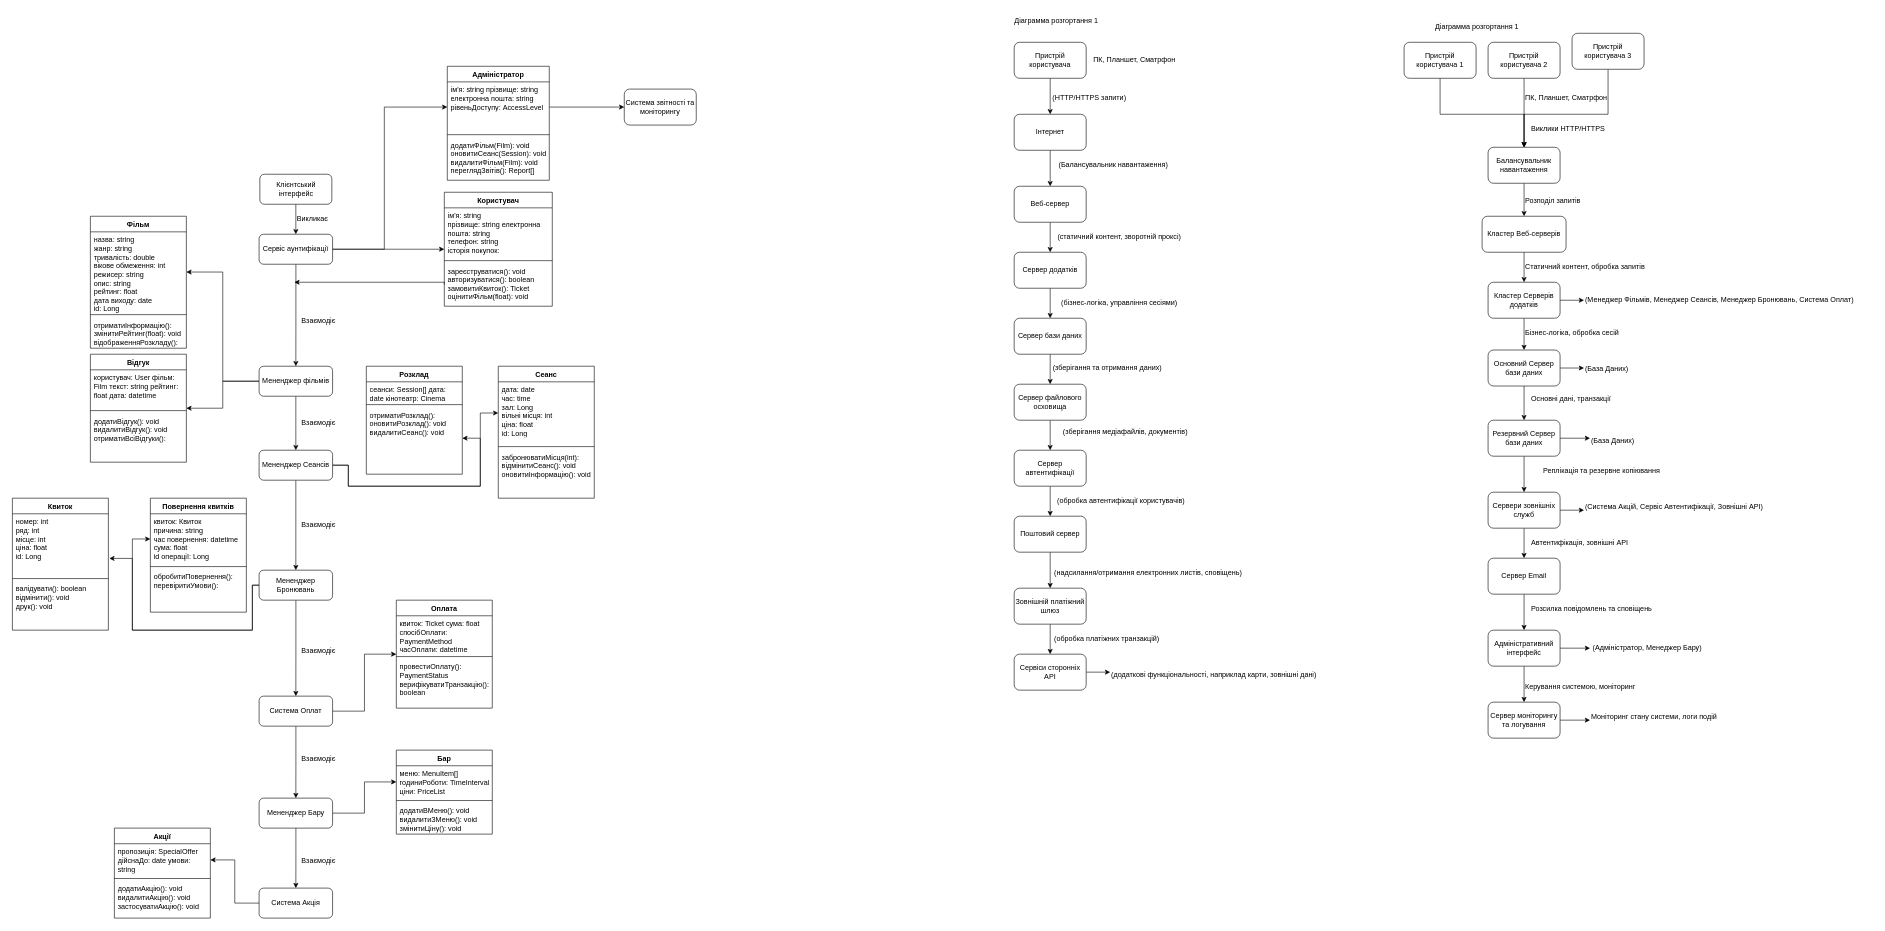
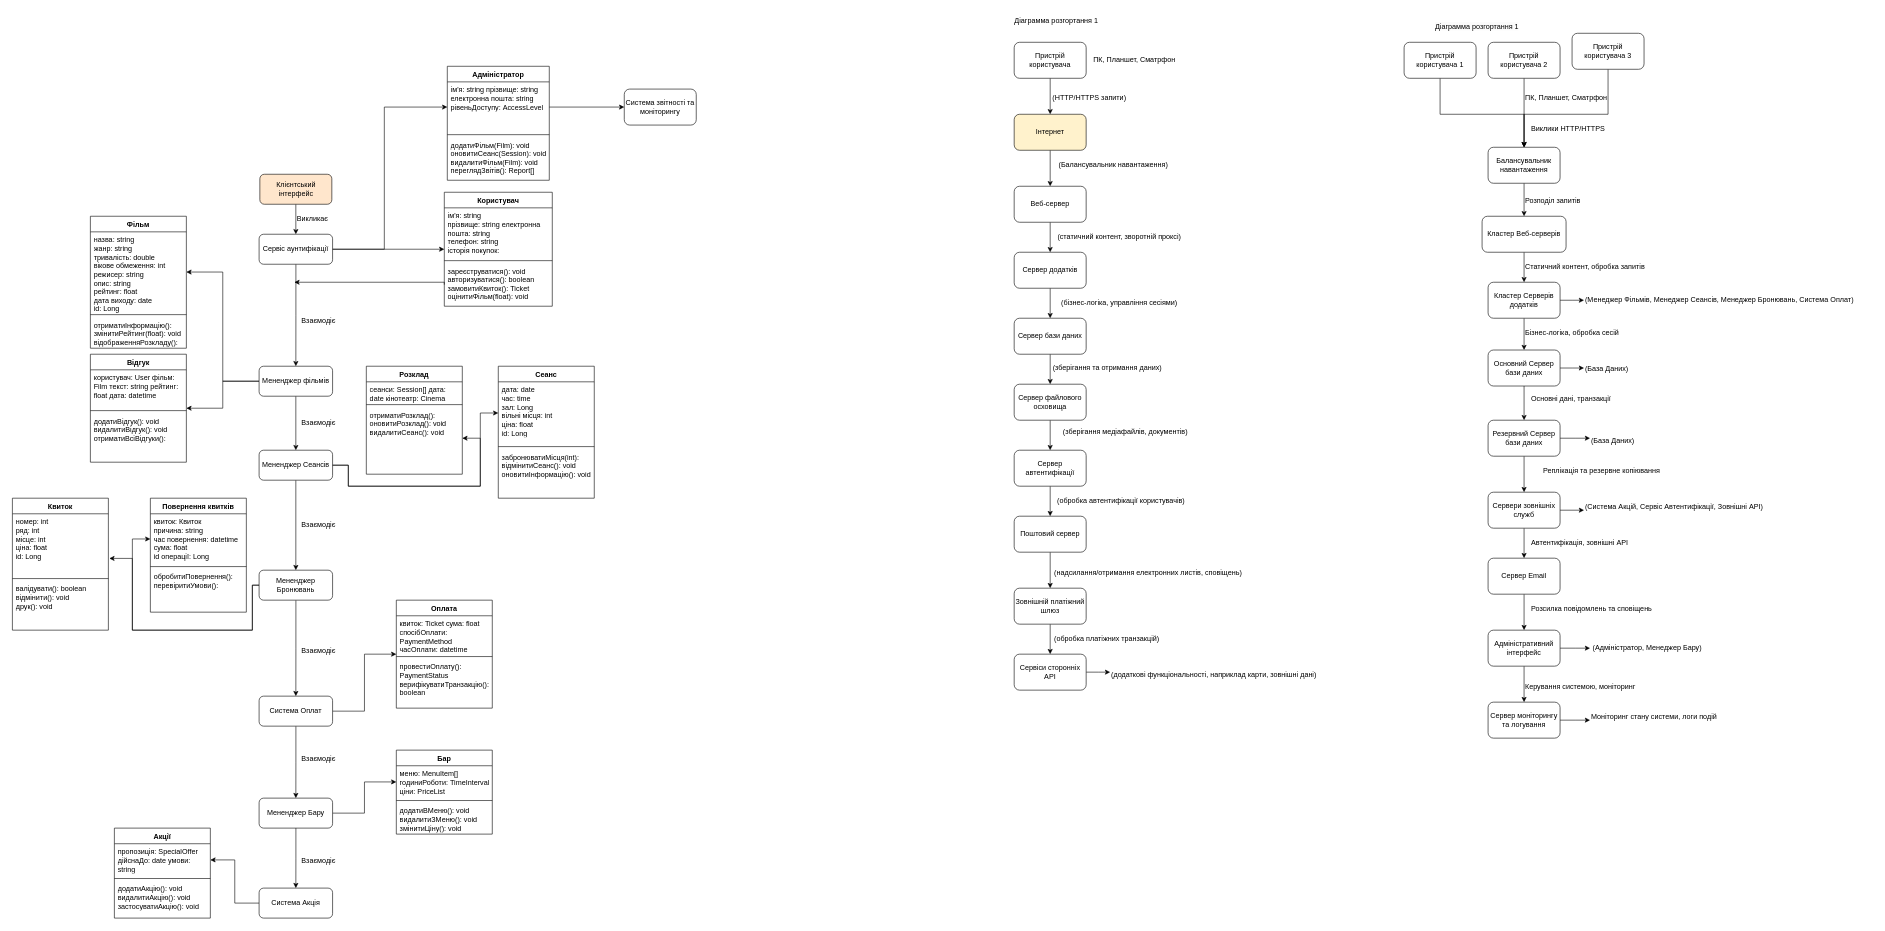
(1050, 132) -> (1050, 132)
(296, 189) -> (296, 189)
